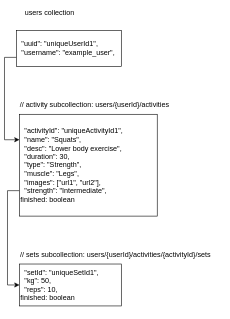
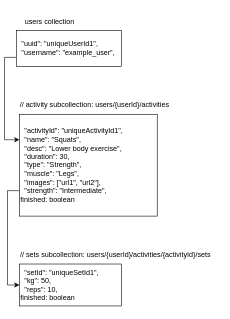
(50, 12) -> (50, 21)
